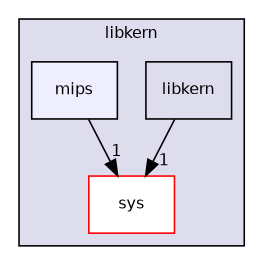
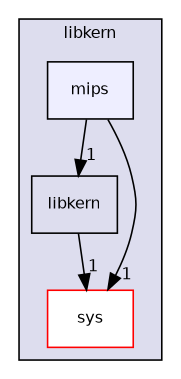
none -> (84, 140)
